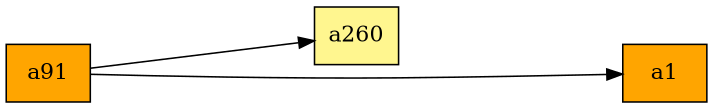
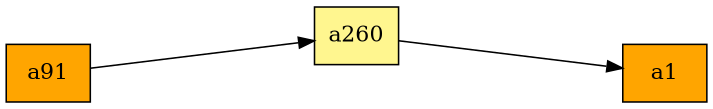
(349, 78) -> (503, 53)
